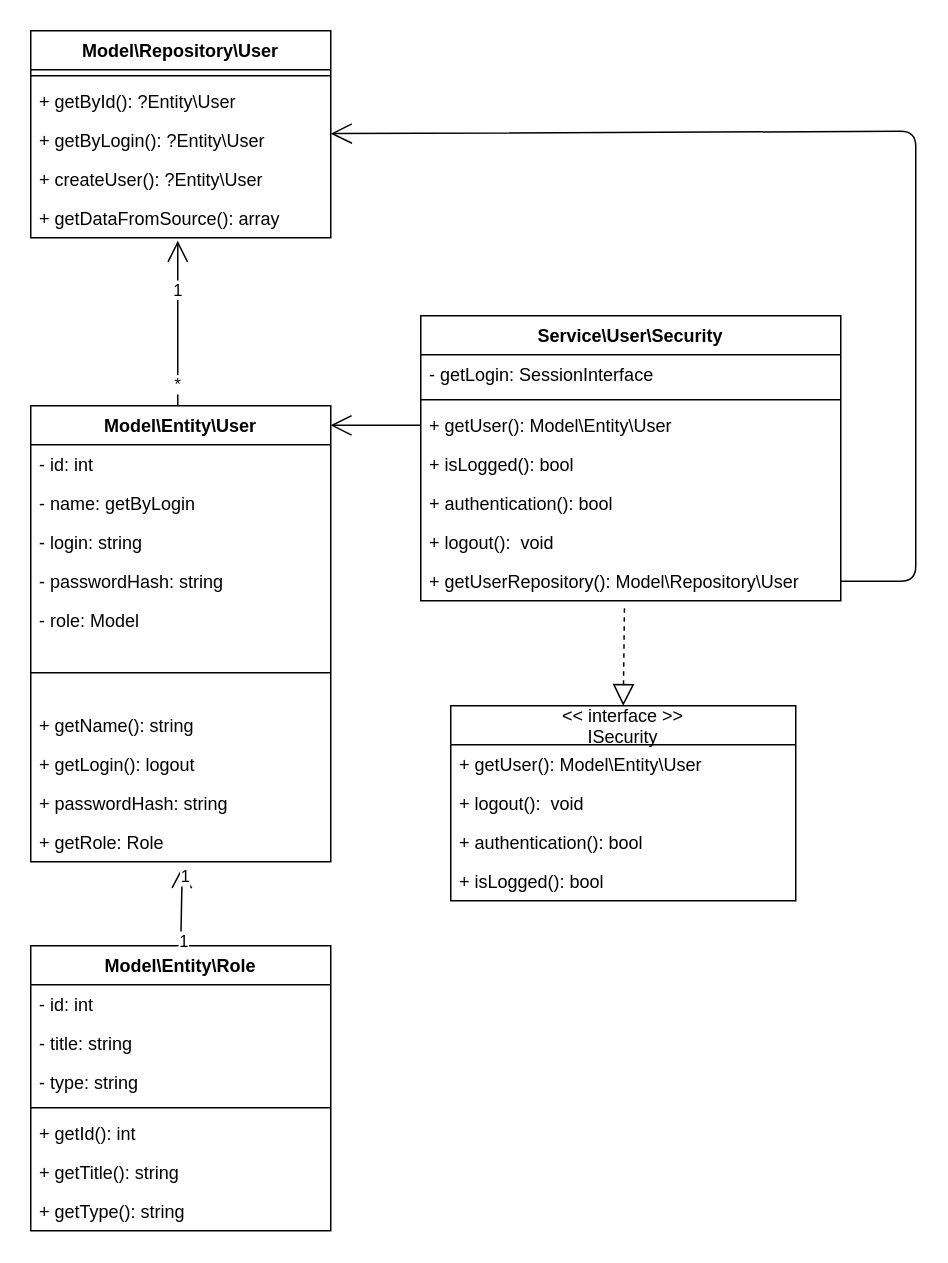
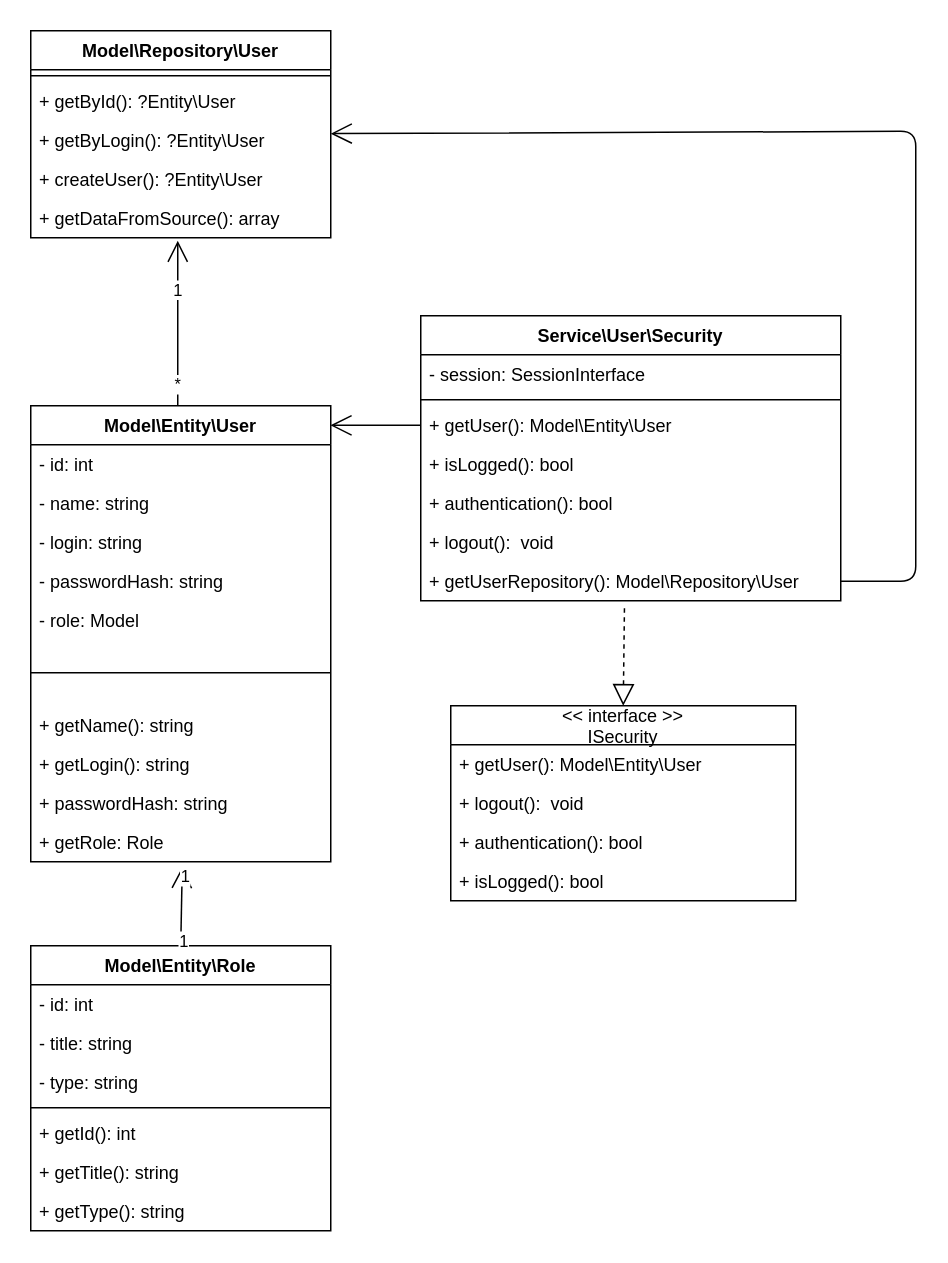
(558, 375) -> (553, 375)
(120, 504) -> (100, 504)
(128, 765) -> (128, 765)
